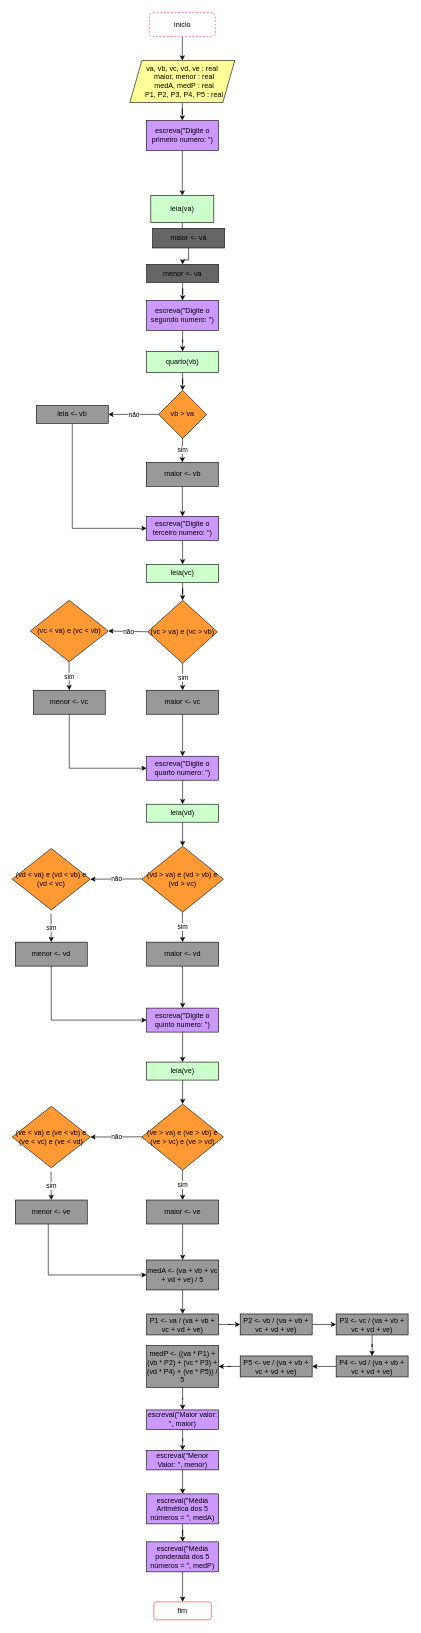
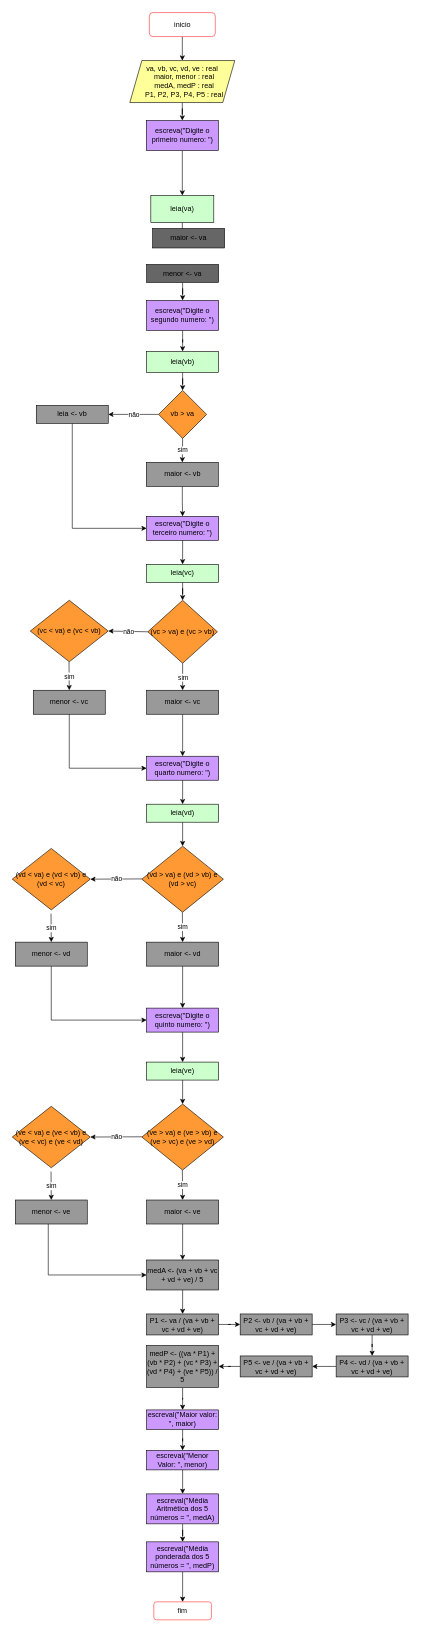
(182, 24) -> (182, 24)
(189, 257) -> none
(183, 362) -> (183, 362)
